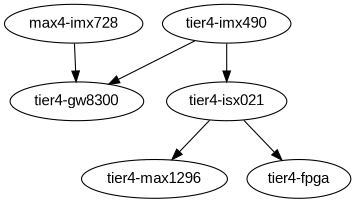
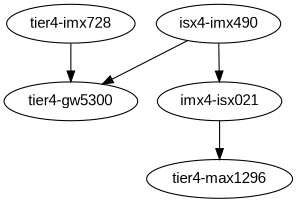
(74, 24) -> (71, 24)
(227, 24) -> (219, 24)
(77, 101) -> (71, 101)
(227, 101) -> (220, 101)
(299, 179) -> none
